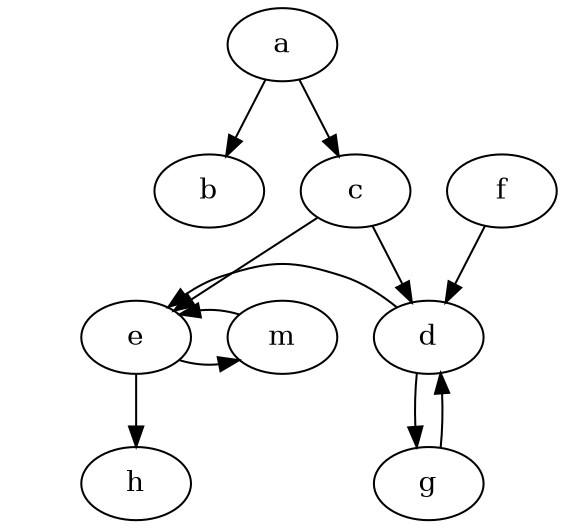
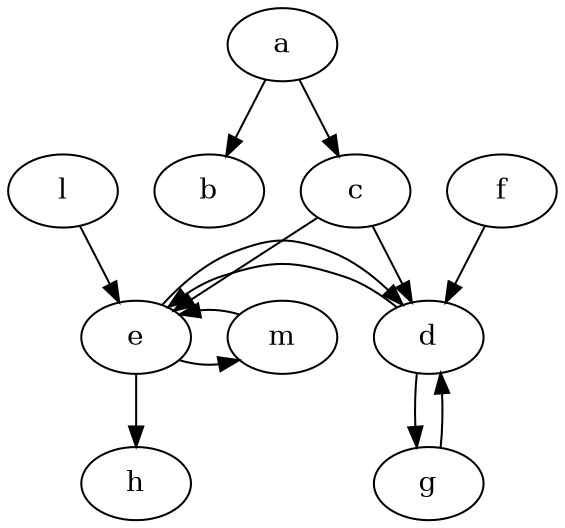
none -> (63, 191)
none -> (247, 247)
